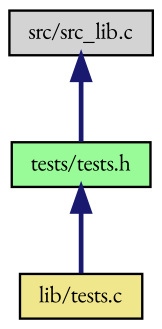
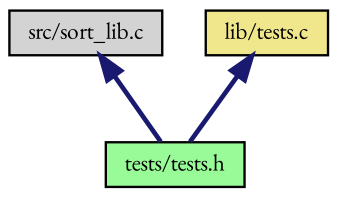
(81, 33) -> (86, 33)
(81, 243) -> (214, 109)
